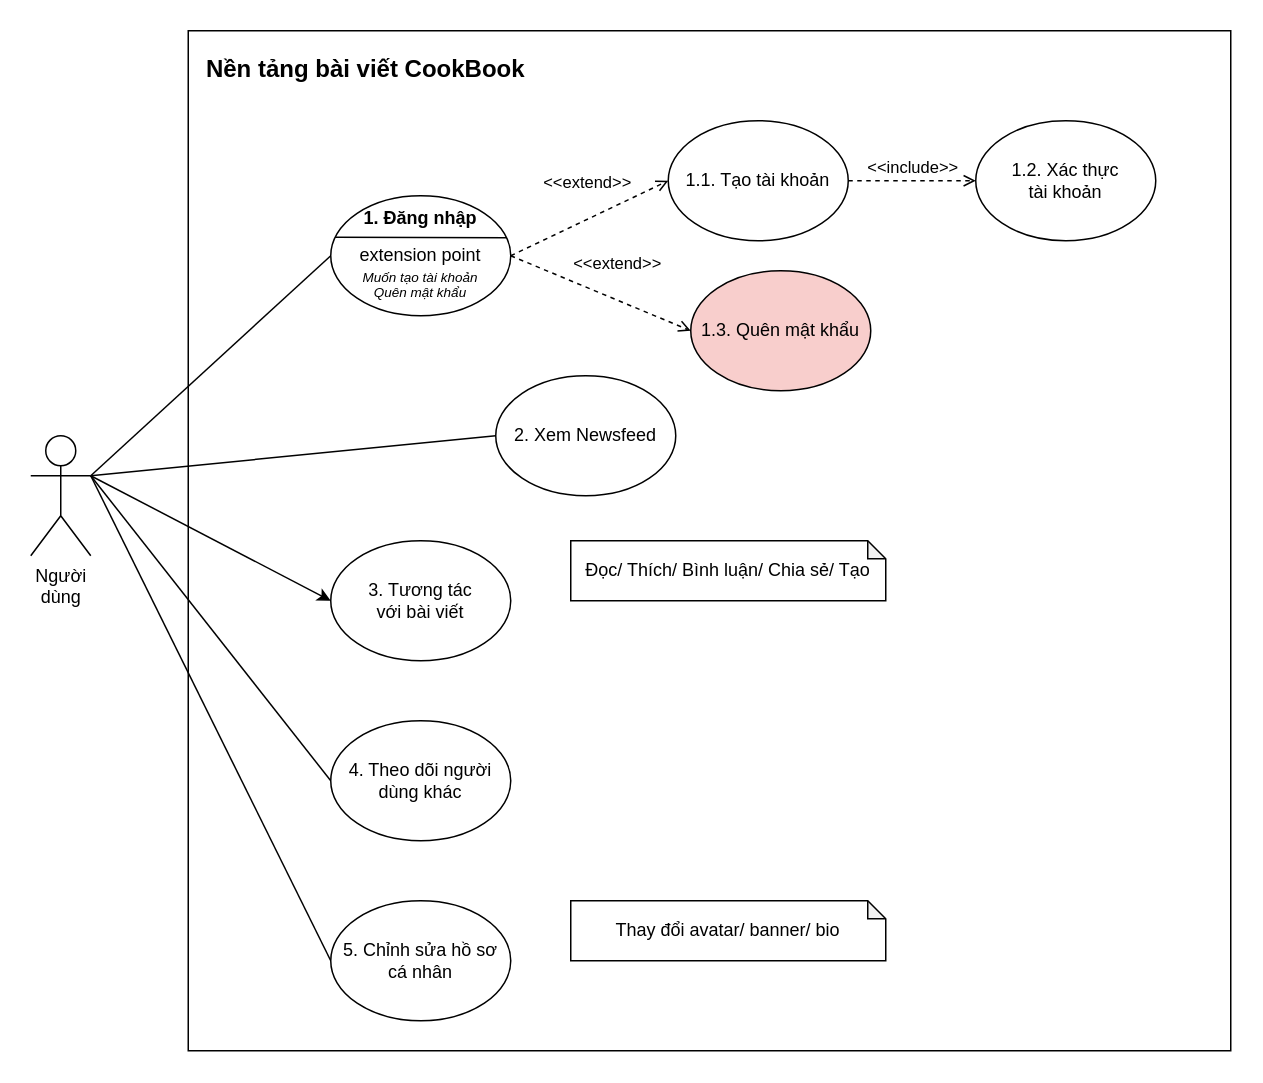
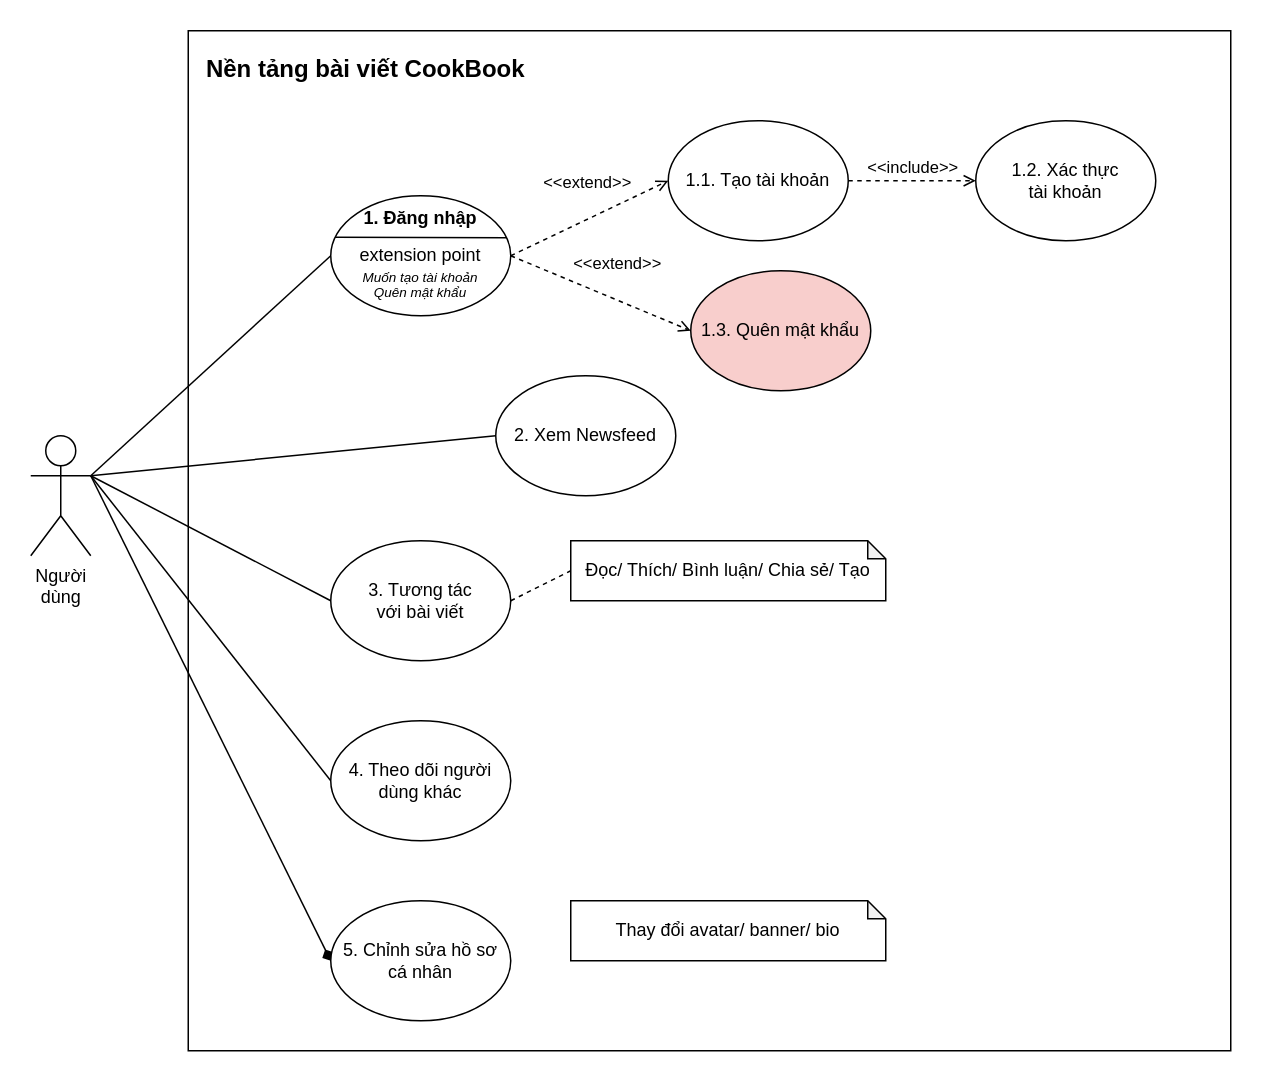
none -> (540, 586)
(321, 595) -> (325, 598)
(327, 954) -> (325, 949)
